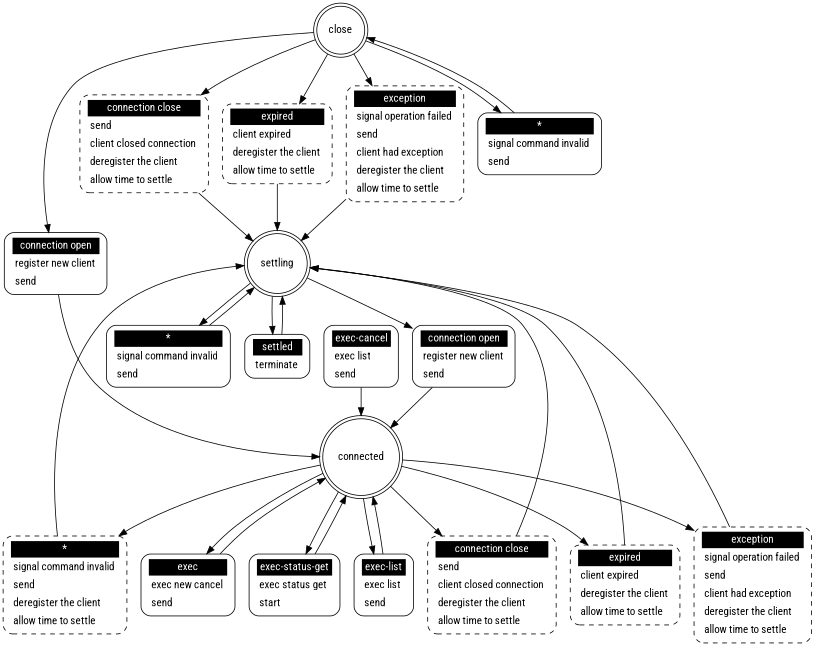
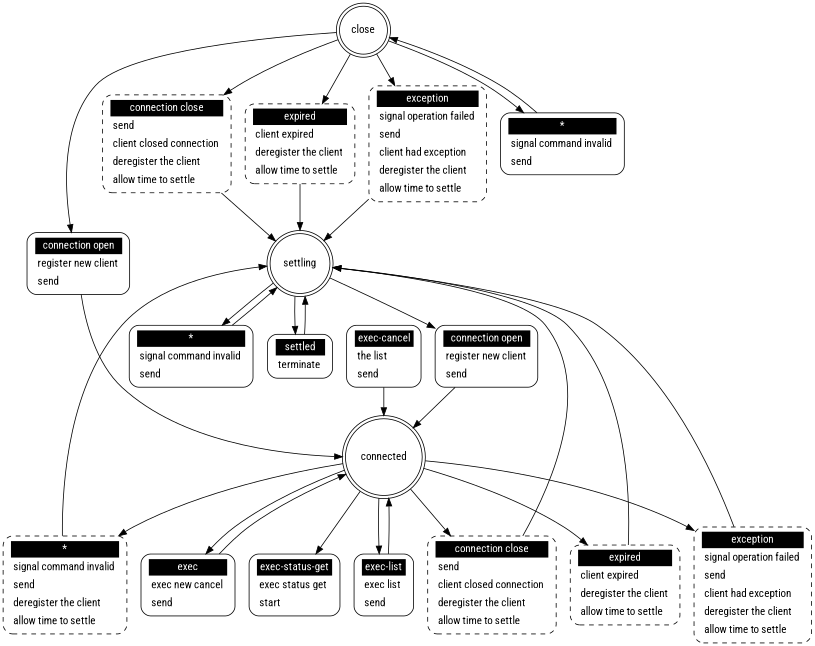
(353, 356) -> (372, 356)
(329, 529) -> none
